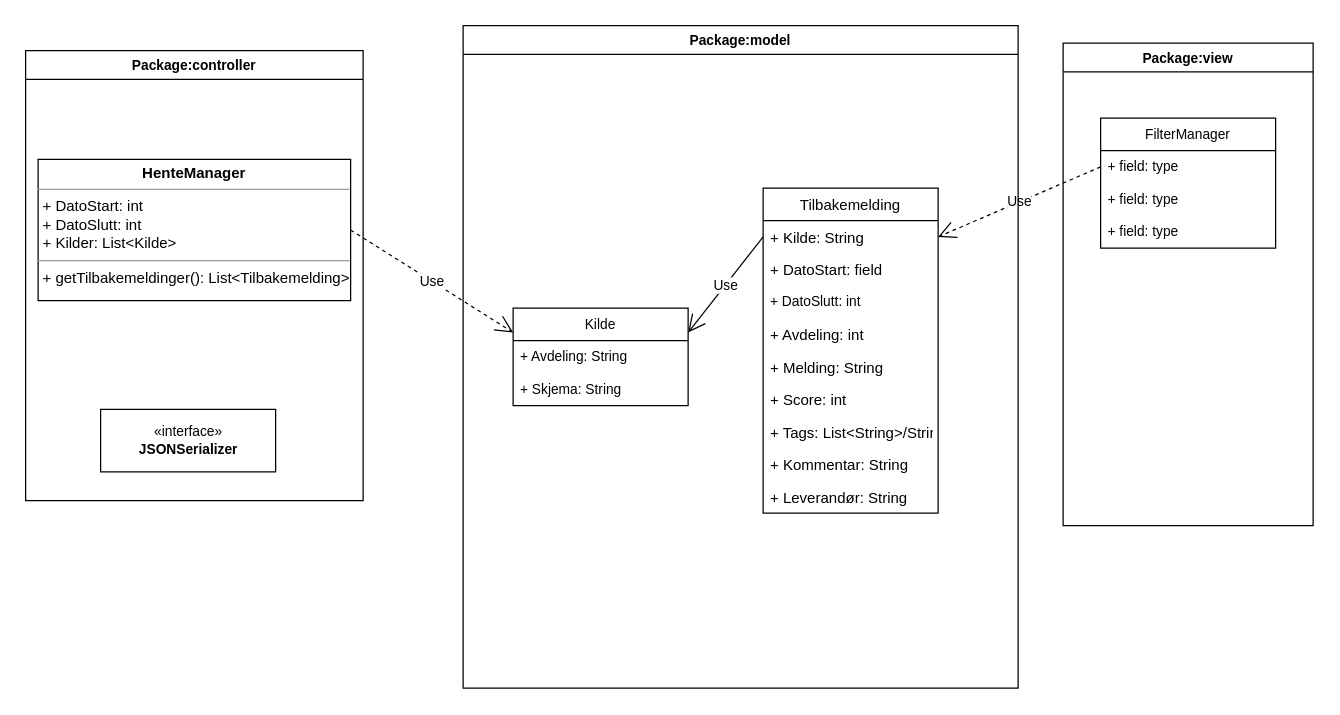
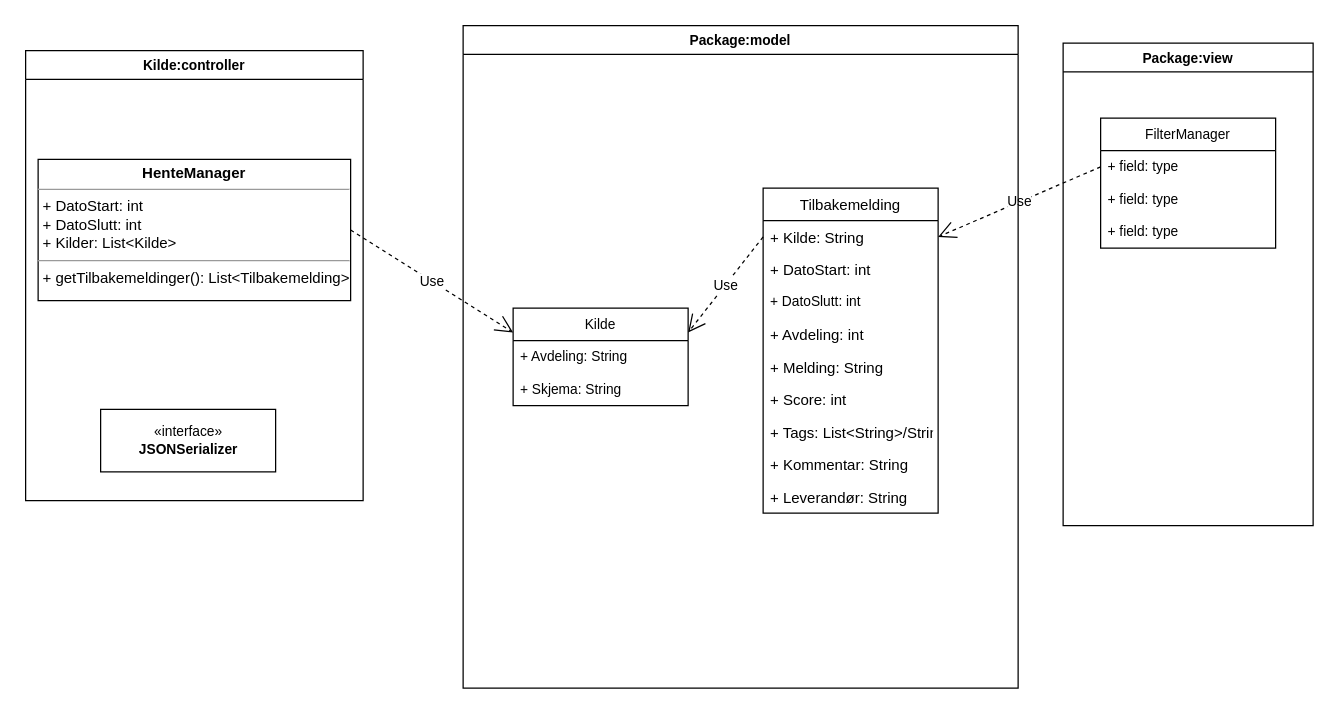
(194, 65) -> (194, 65)
(746, 258) -> (746, 258)
(836, 270) -> (829, 270)
